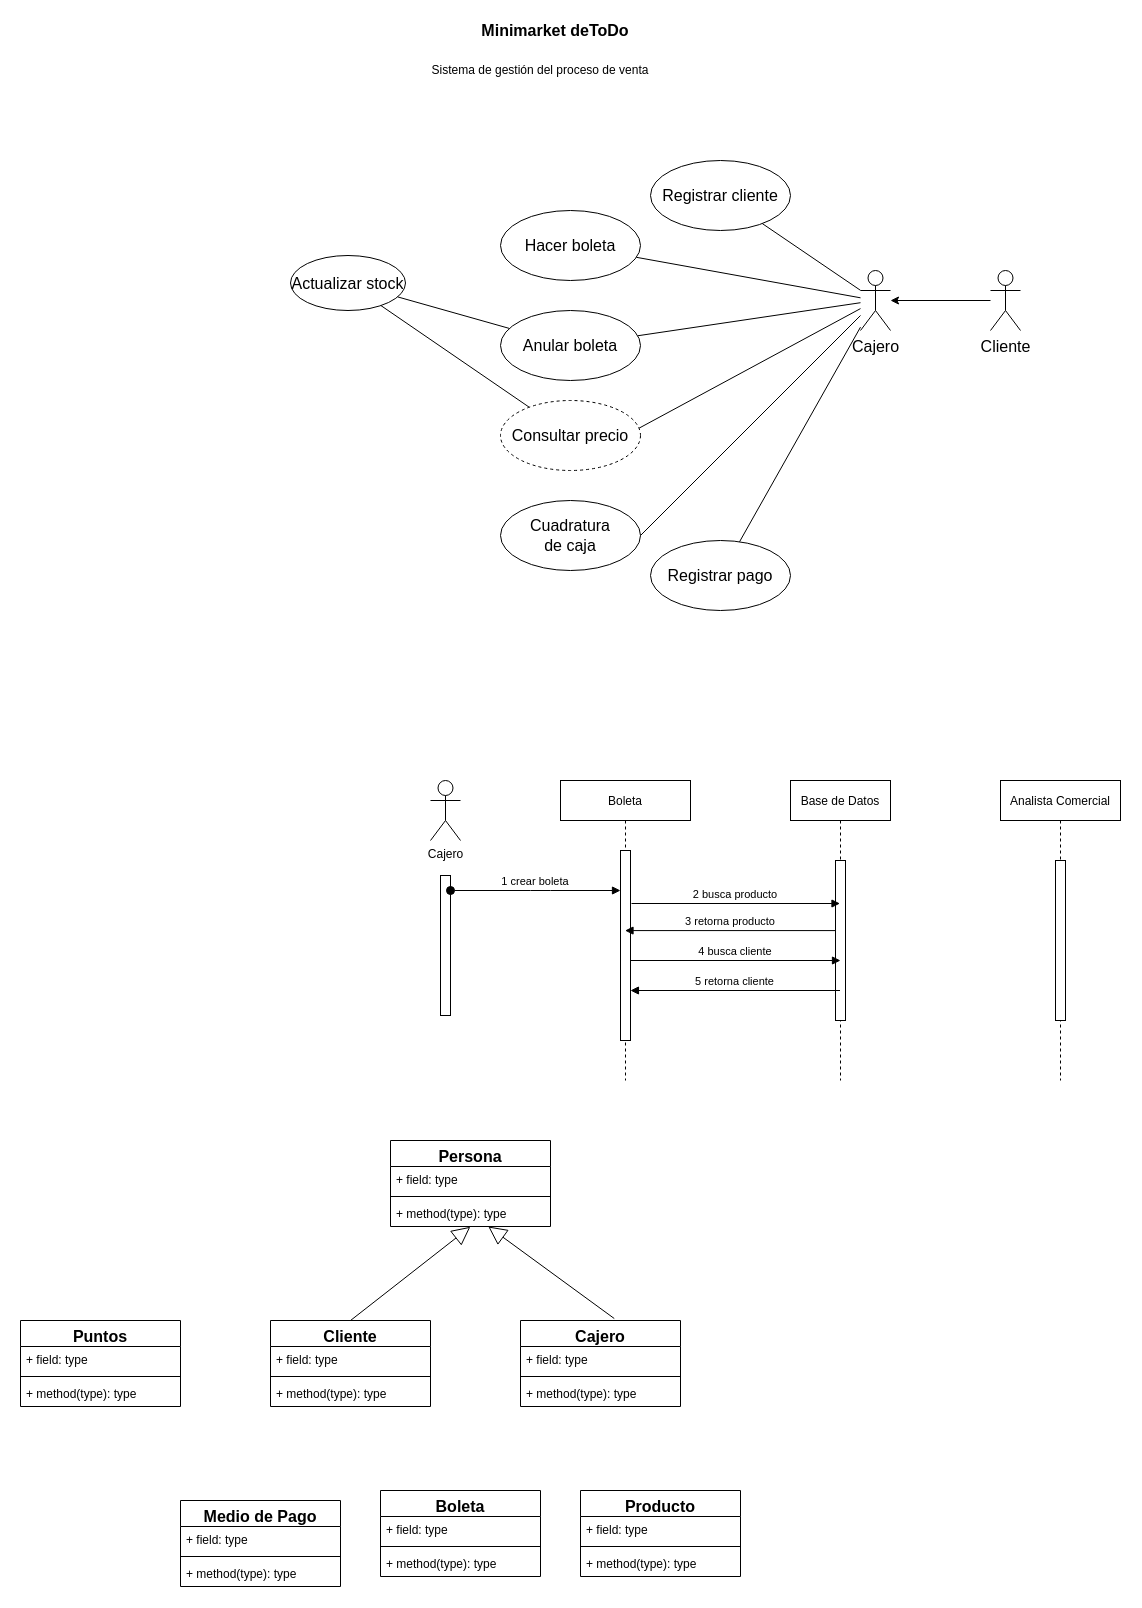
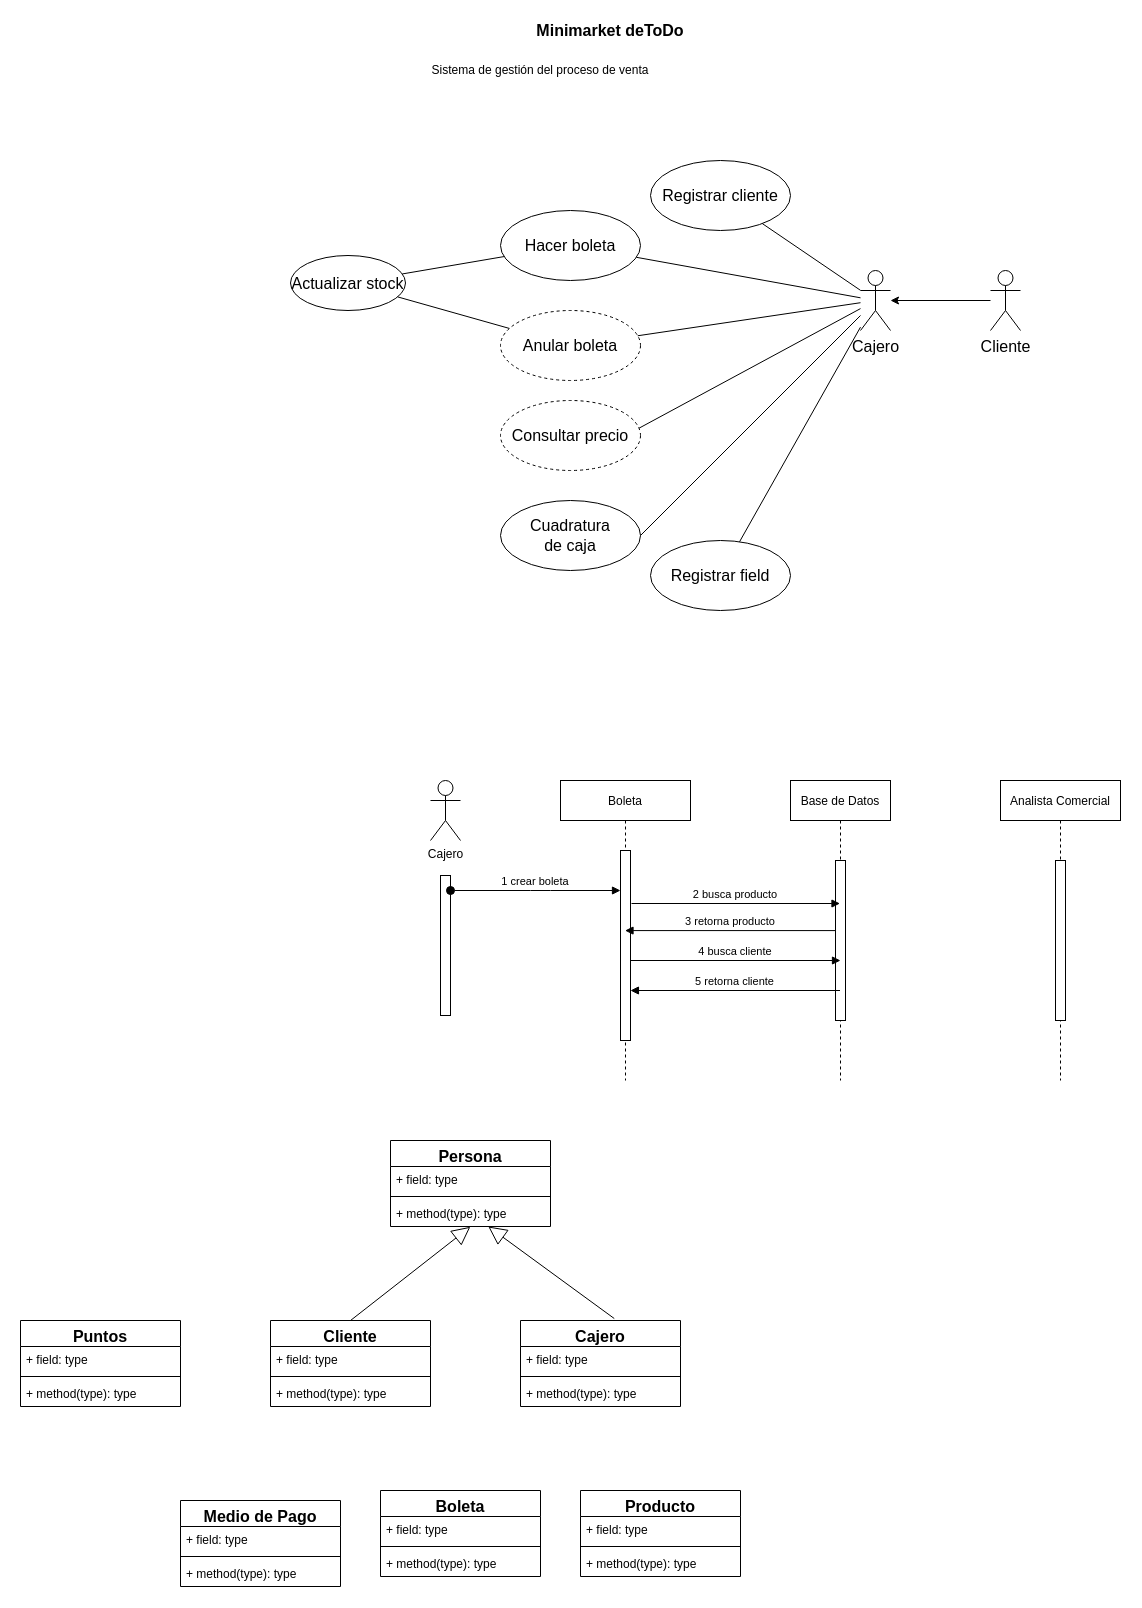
(556, 31) -> (611, 31)
(571, 346) -> (571, 346)
(455, 356) -> (453, 265)
(721, 576) -> (721, 576)
